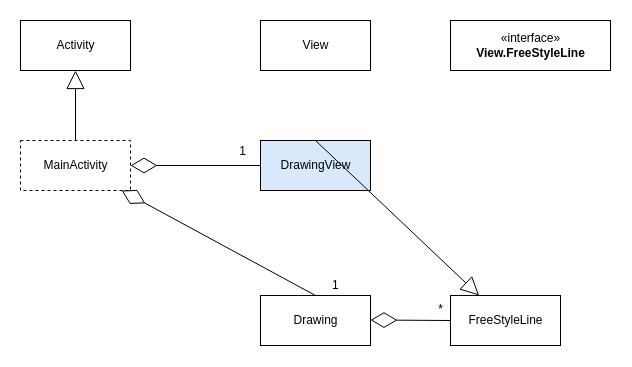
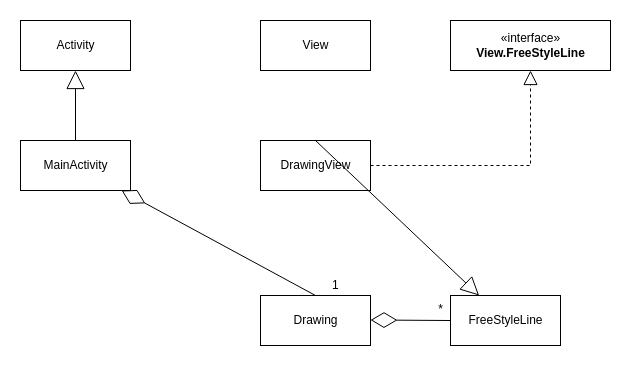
(76, 166) -> (76, 166)
(208, 166) -> none
(316, 166) -> (316, 166)
none -> (491, 166)
